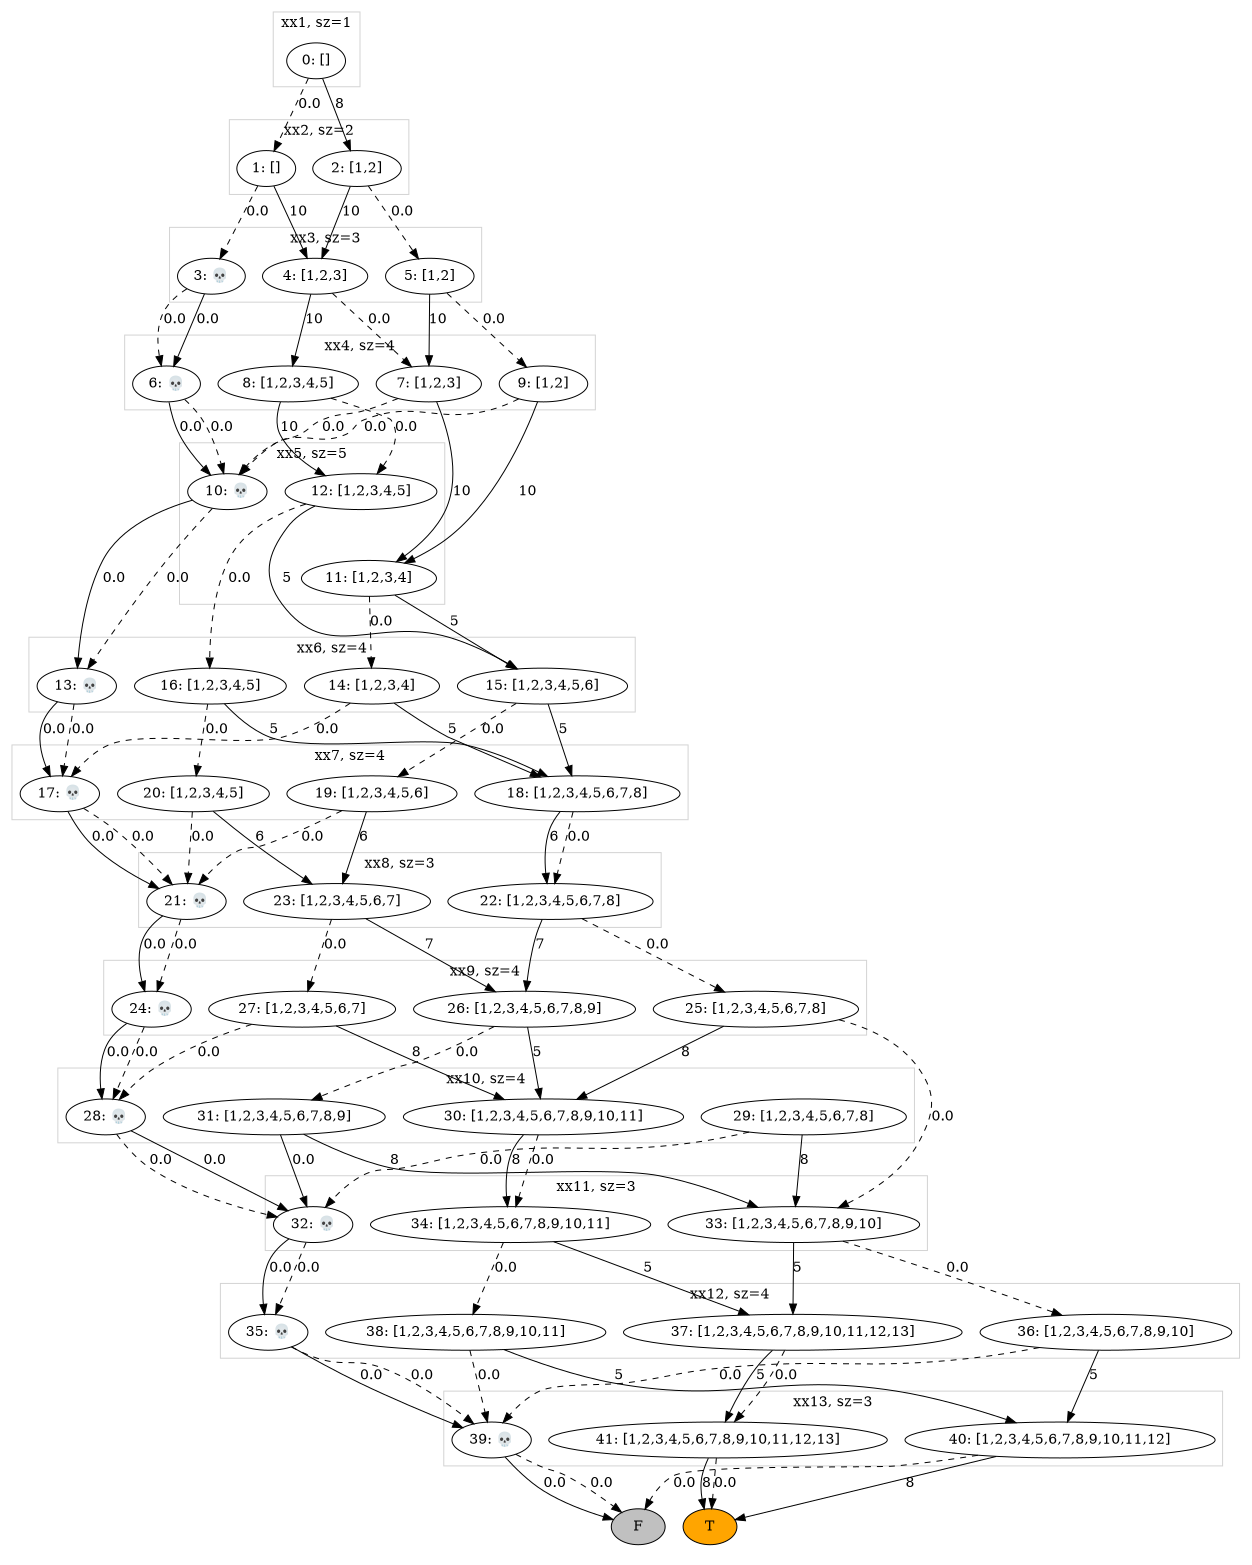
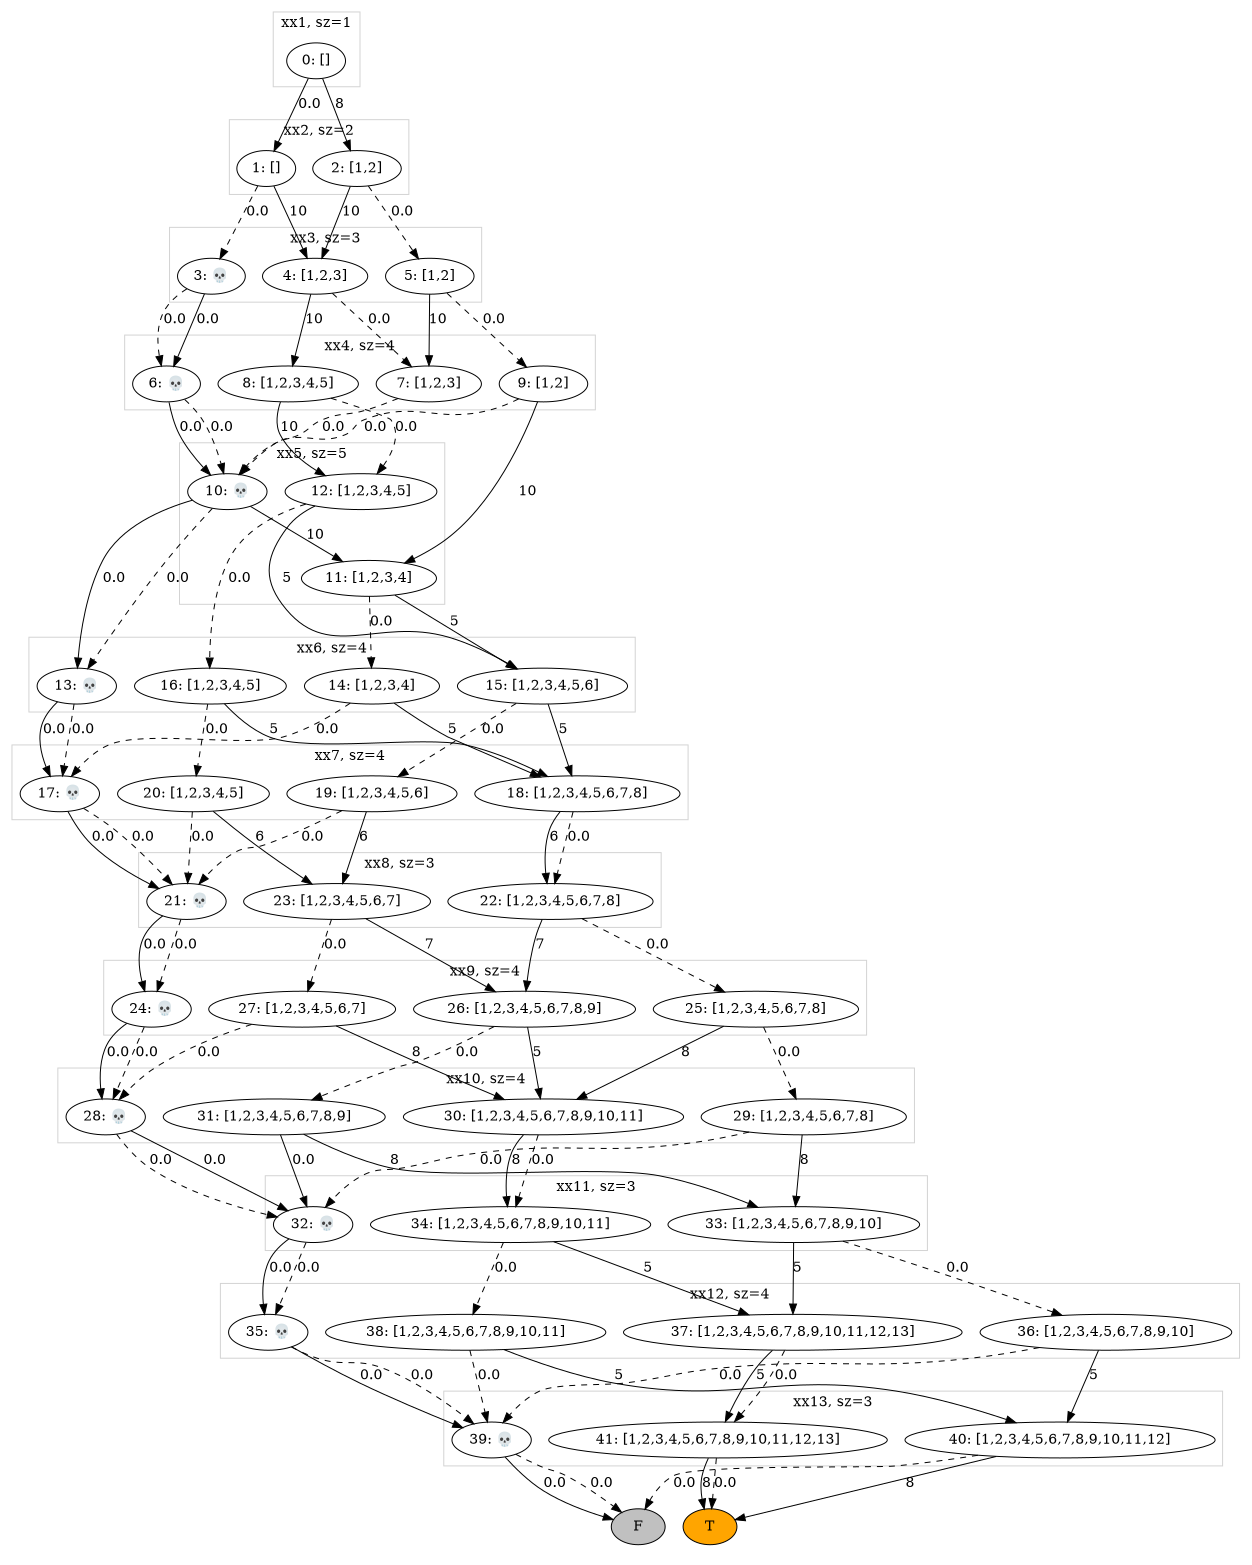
(293, 110) -> (293, 110)
(452, 486) -> (292, 531)
(932, 1105) -> (778, 1058)
